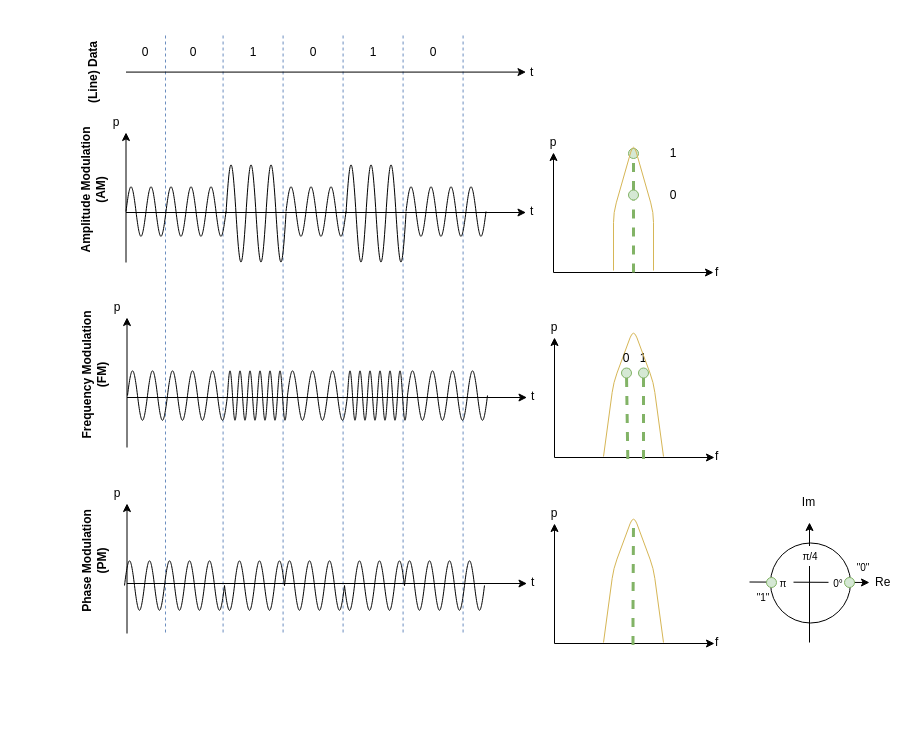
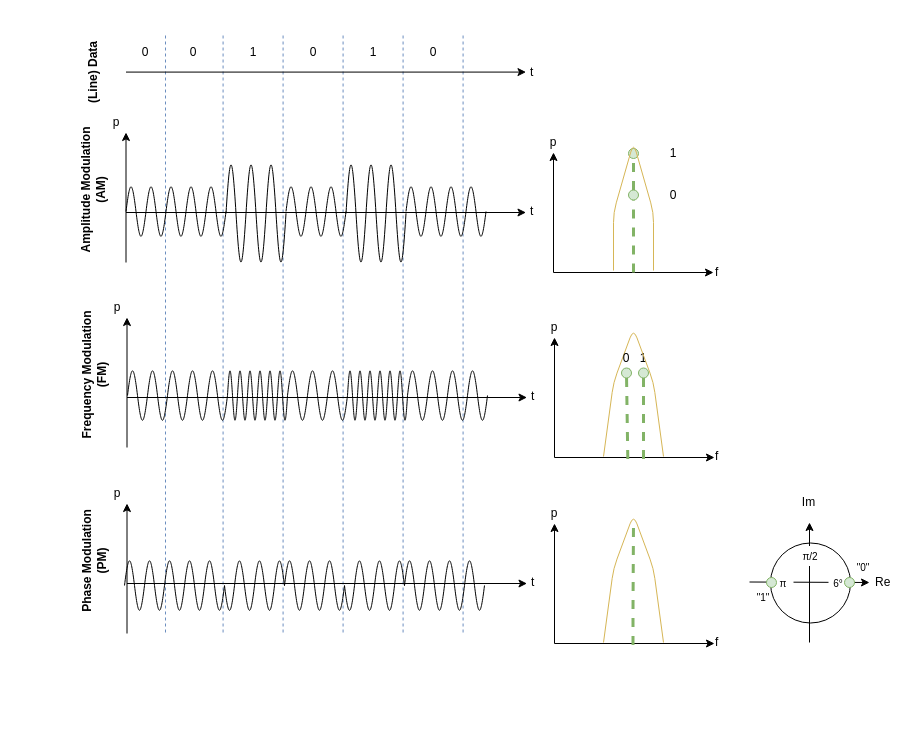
(811, 557) -> (811, 557)
(839, 584) -> (839, 584)
